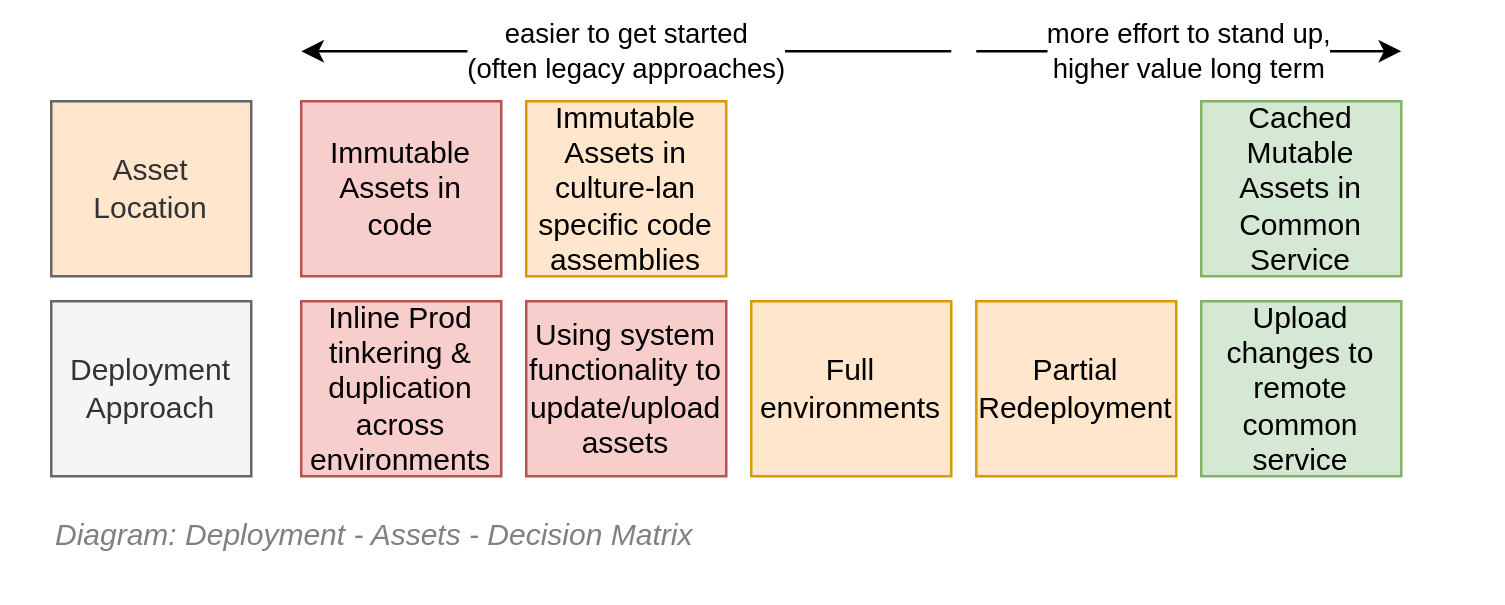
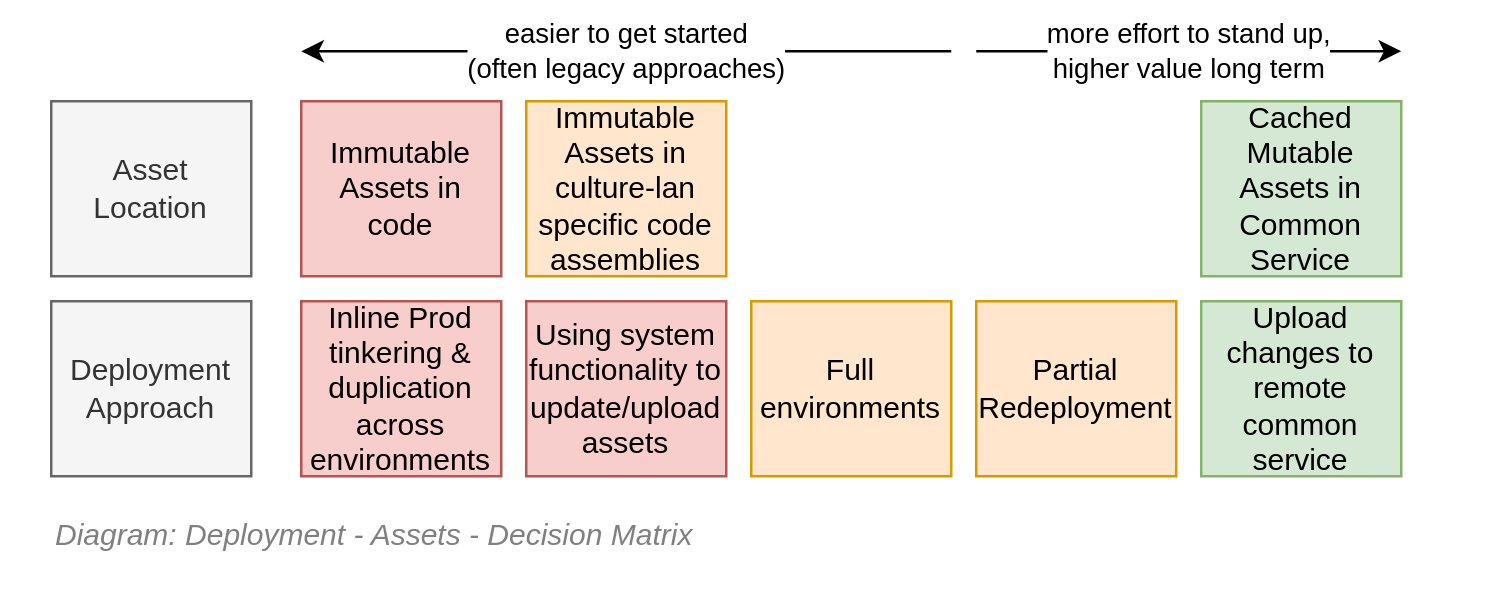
(151, 189) -> (151, 189)
